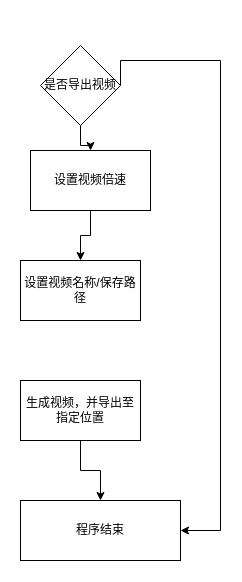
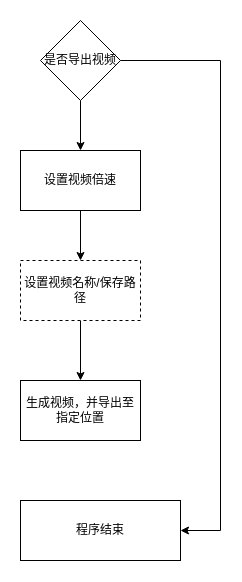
(81, 86) -> (81, 61)
(91, 181) -> (81, 181)
(81, 291) -> (81, 291)
none -> (81, 347)
(87, 471) -> none
